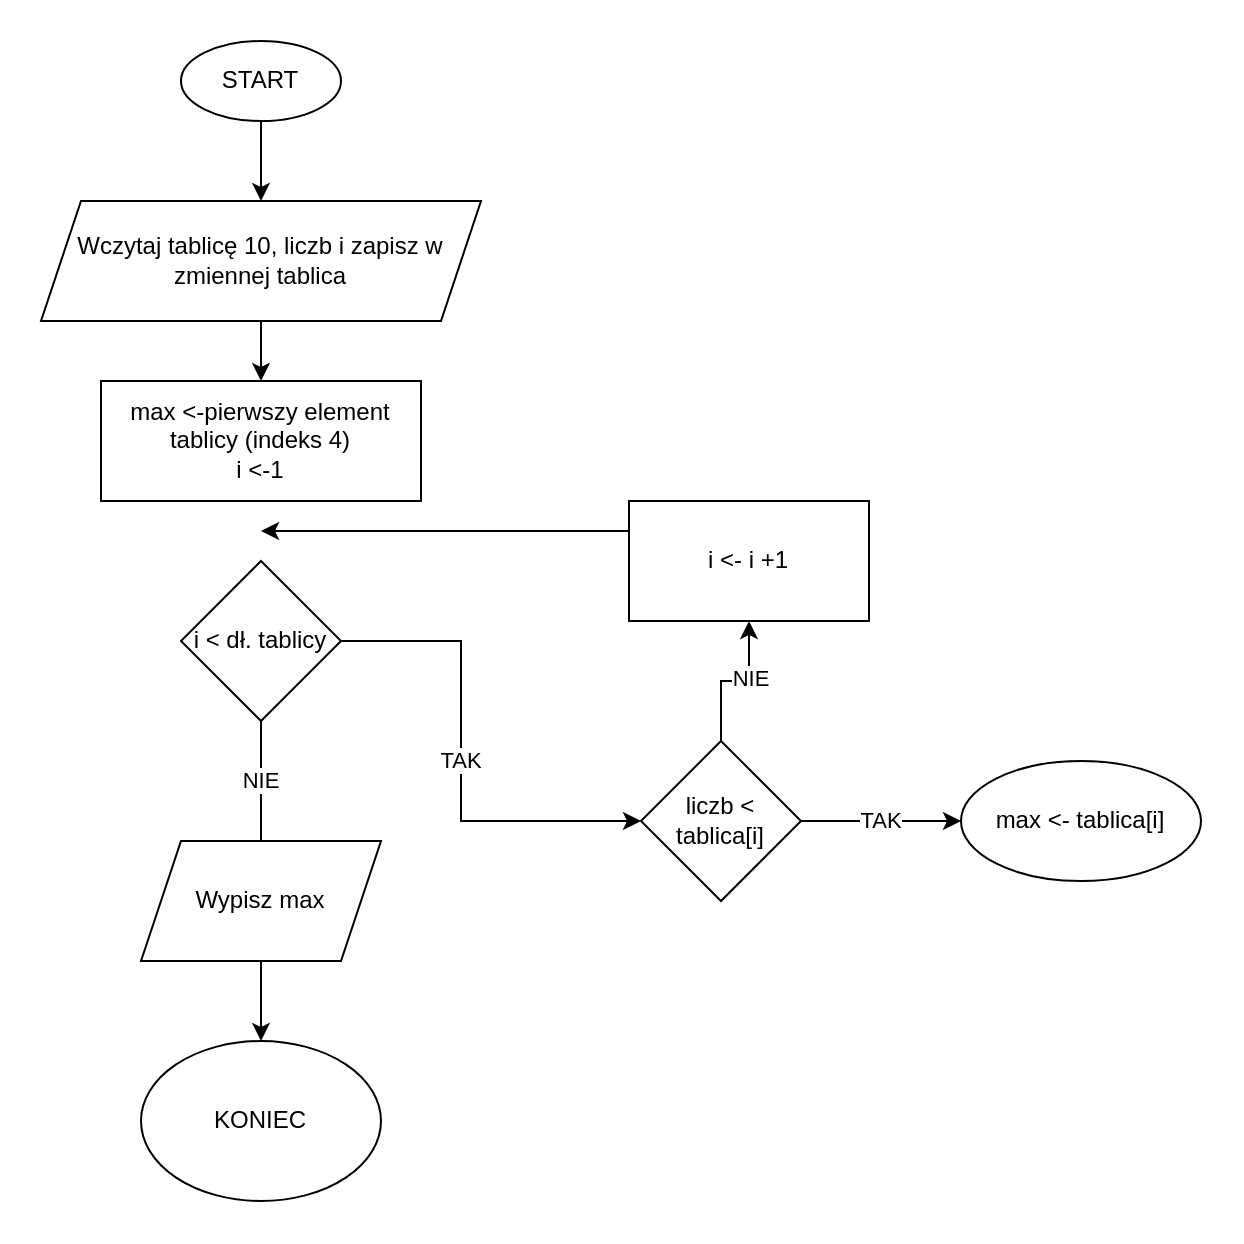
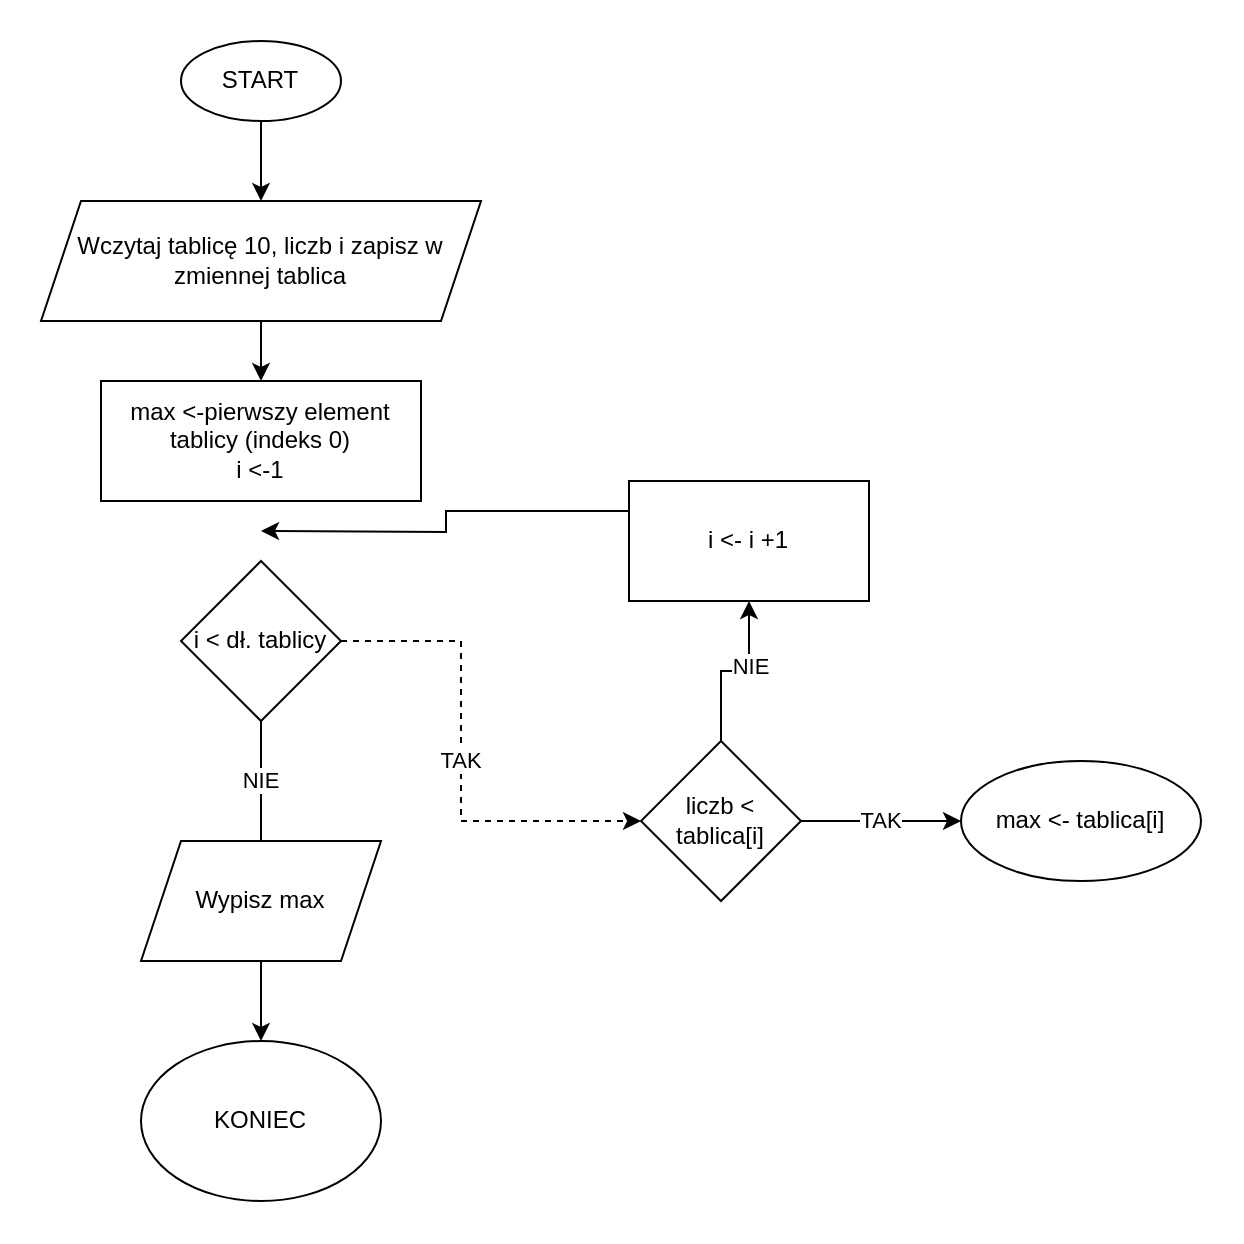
(261, 441) -> (261, 441)
(749, 561) -> (749, 541)
(457, 641) -> (457, 641)
